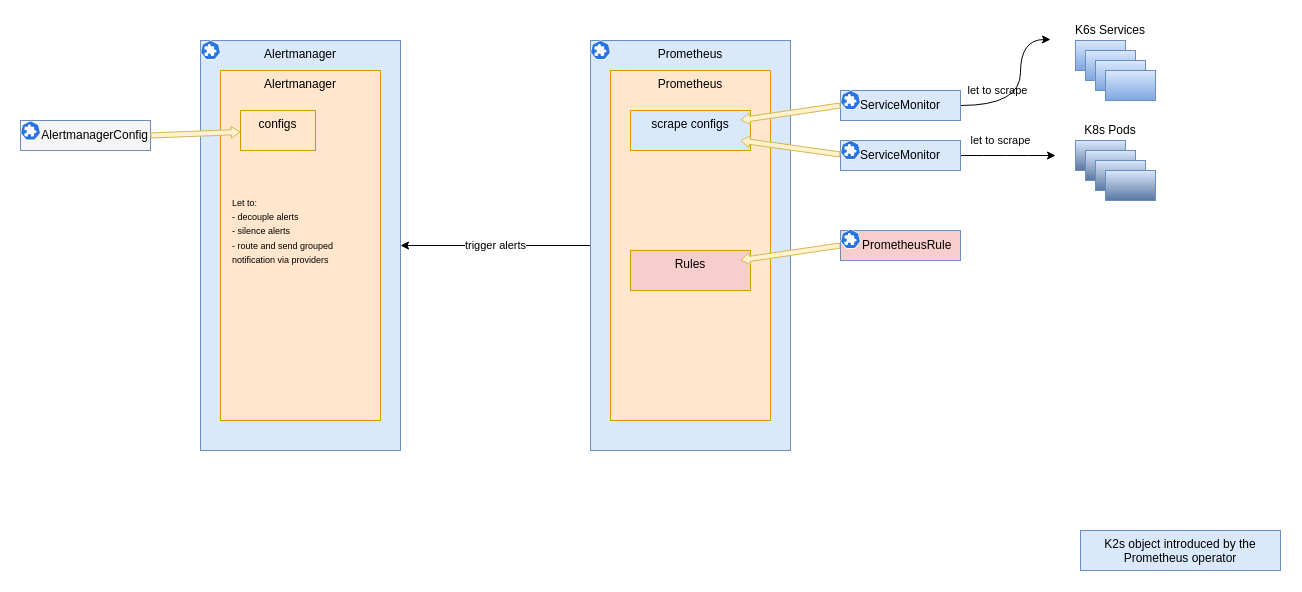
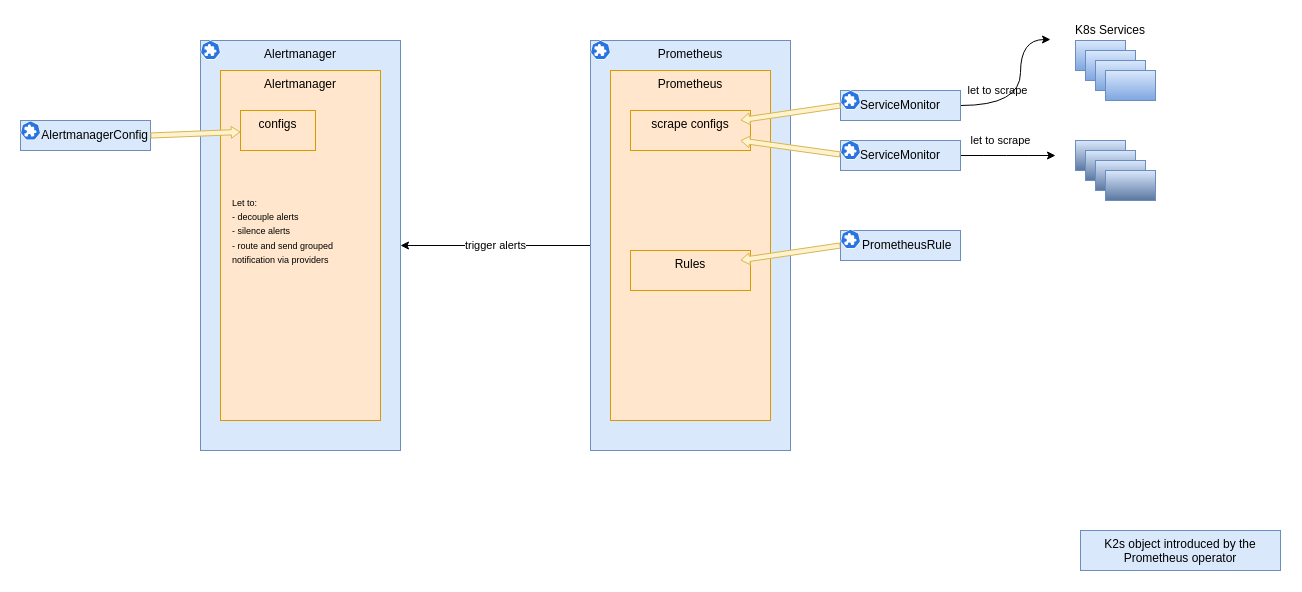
(1111, 31) -> (1111, 31)
(691, 131) -> (691, 131)
(1111, 131) -> none
(86, 136) -> (86, 136)
(901, 246) -> (901, 246)
(691, 271) -> (691, 271)
